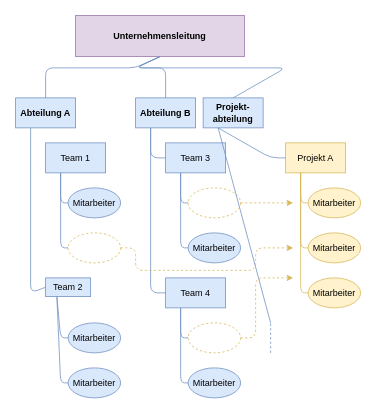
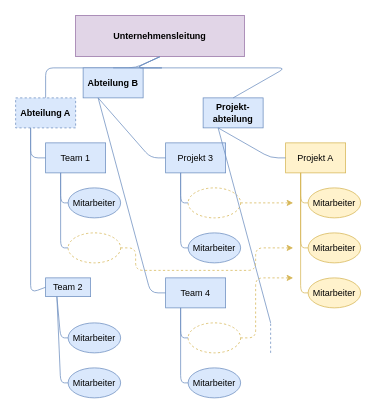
(45, 113) -> (45, 113)
(165, 113) -> (113, 83)
none -> (39, 158)
(195, 158) -> (195, 158)
